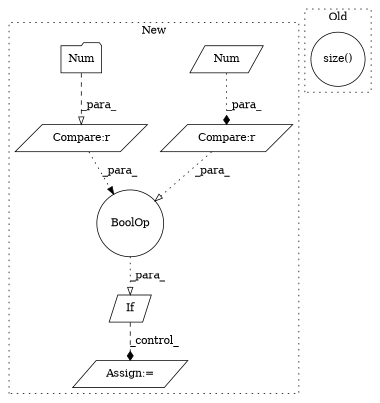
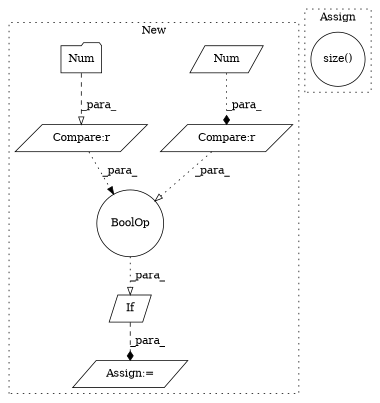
(338, 18) -> (338, 18)
(154, 341) -> (148, 341)
